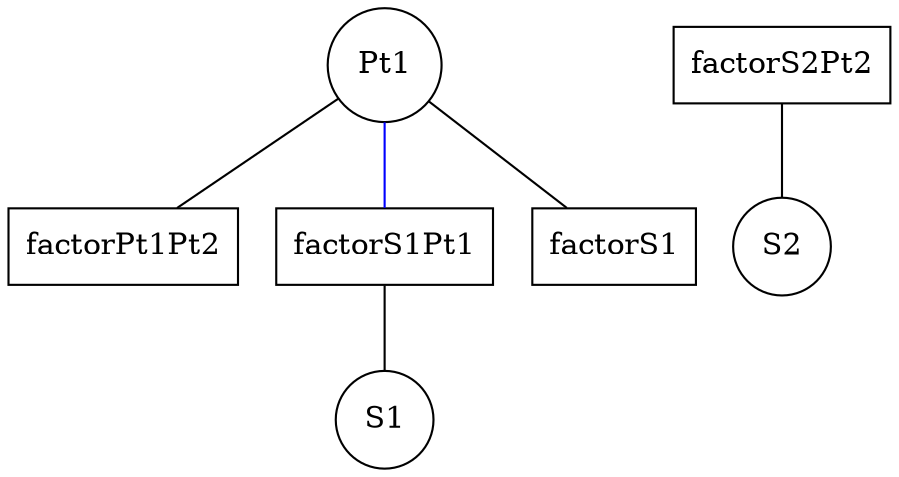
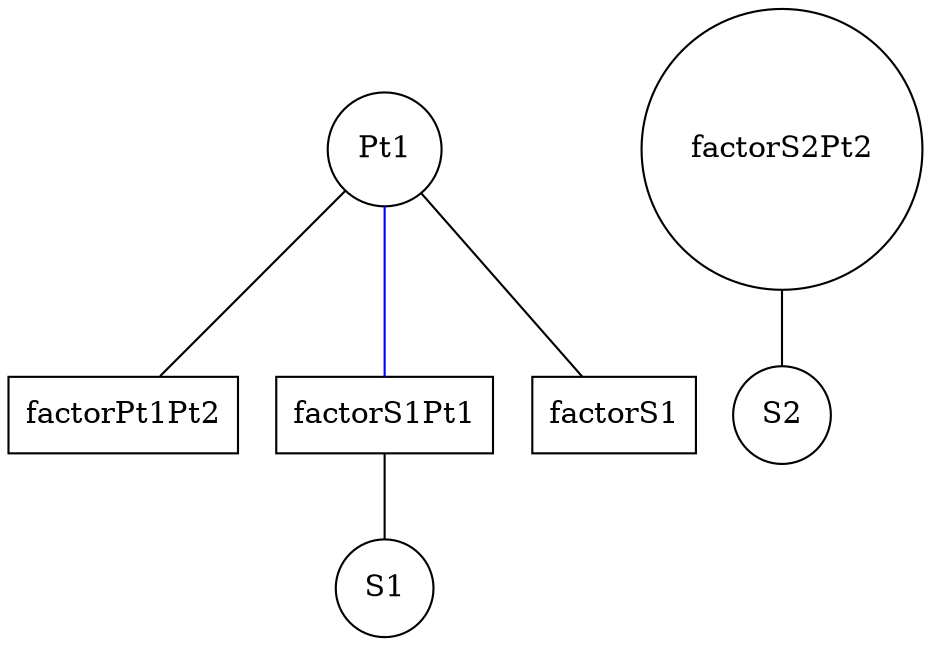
(782, 65) -> (782, 149)
